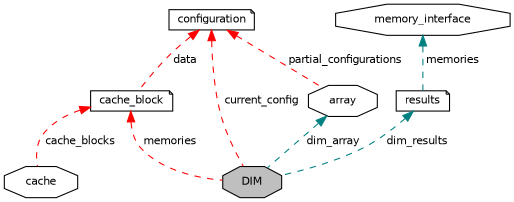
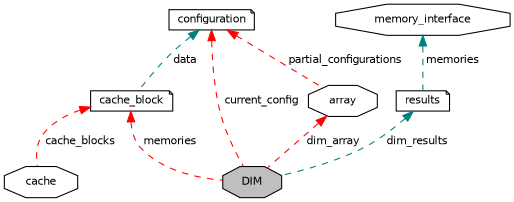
(163, 62) -> (163, 62)
(293, 146) -> (293, 146)
